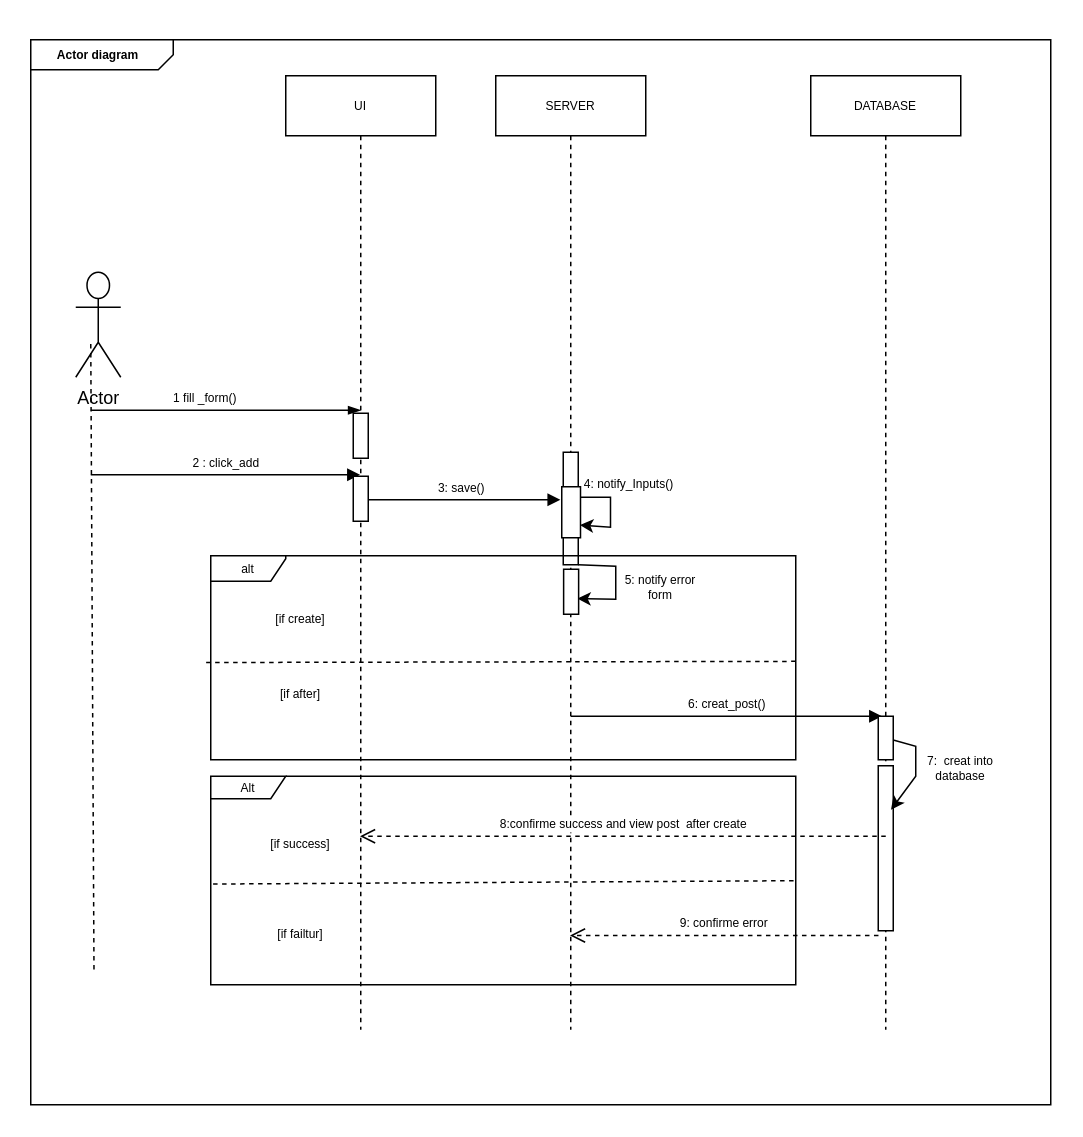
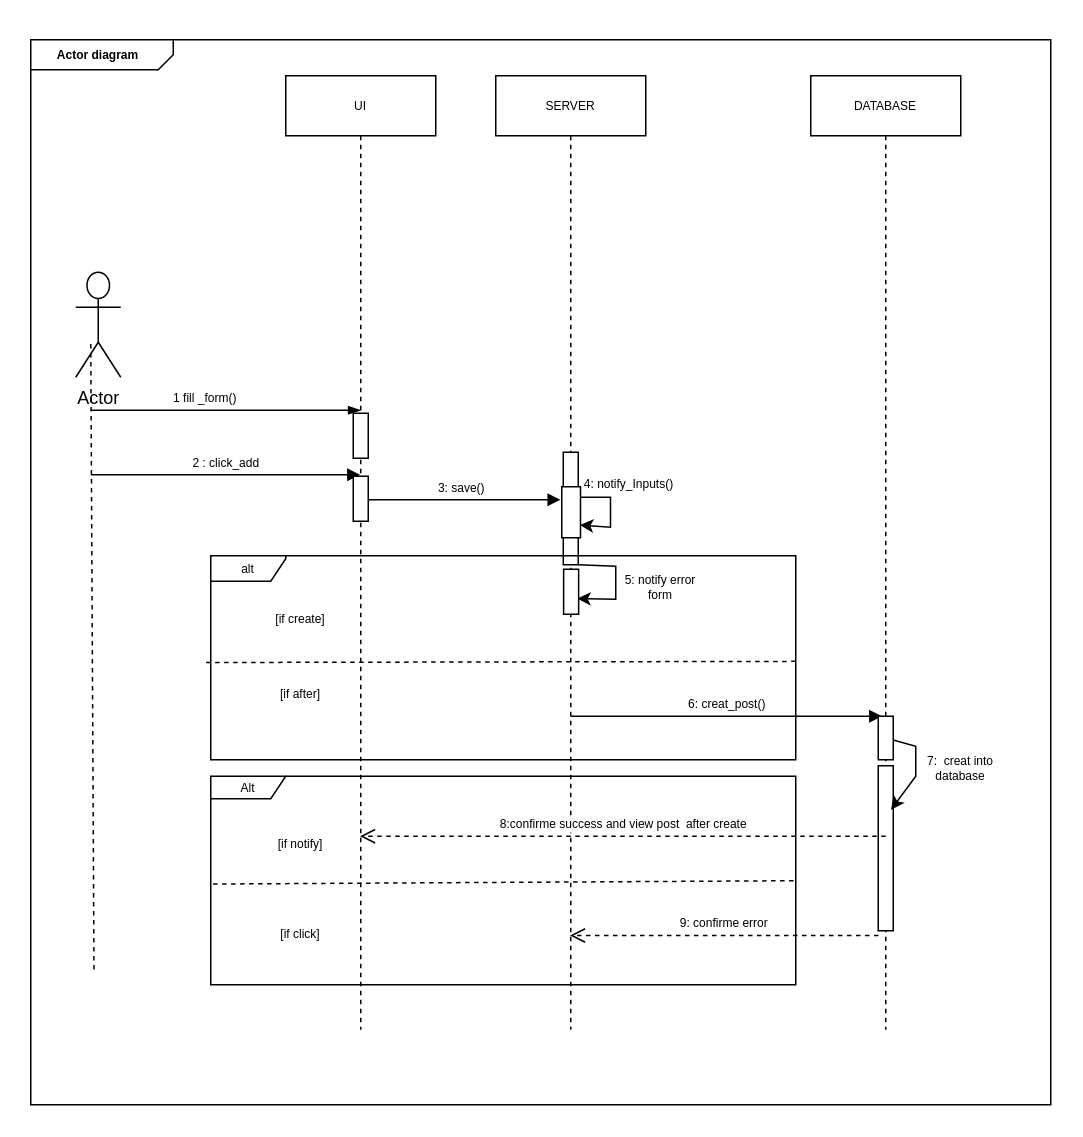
(301, 844) -> (301, 844)
(301, 934) -> (301, 934)
